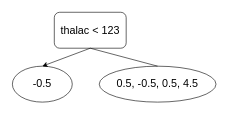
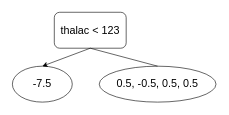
(42, 84) -> (42, 84)
(158, 84) -> (158, 84)
